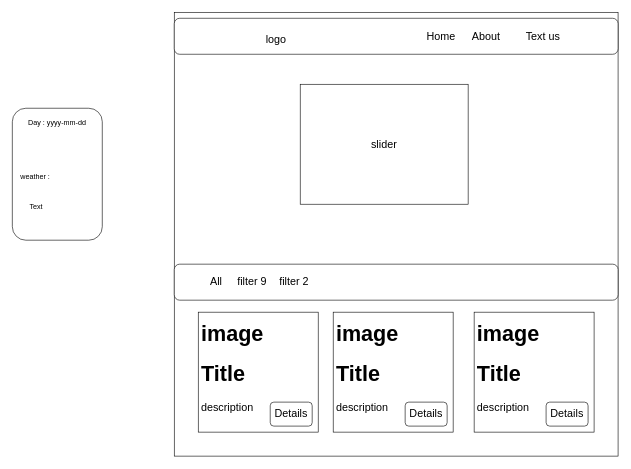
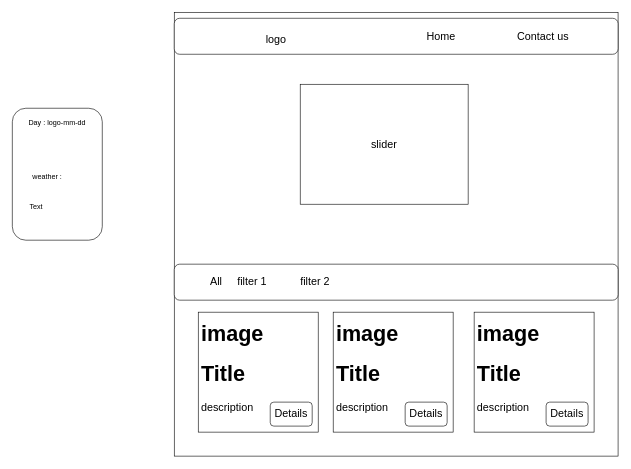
(486, 36) -> none
(543, 36) -> (543, 36)
(57, 123) -> (57, 123)
(36, 177) -> (48, 177)
(252, 282) -> (252, 282)
(294, 282) -> (315, 282)
